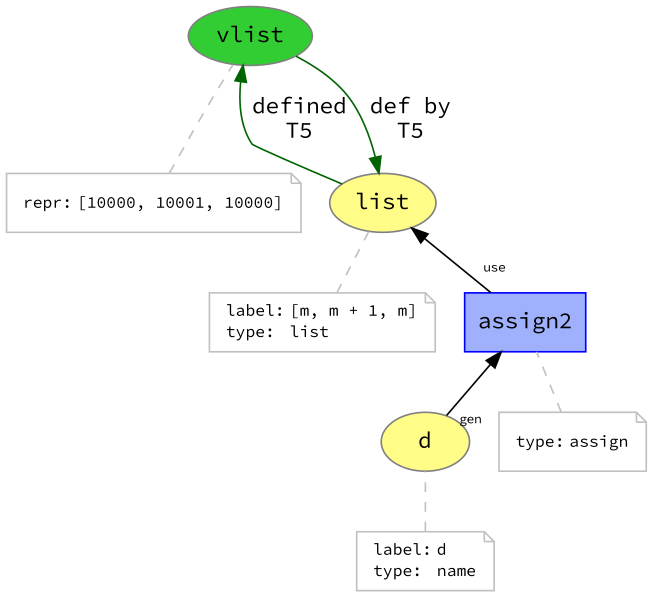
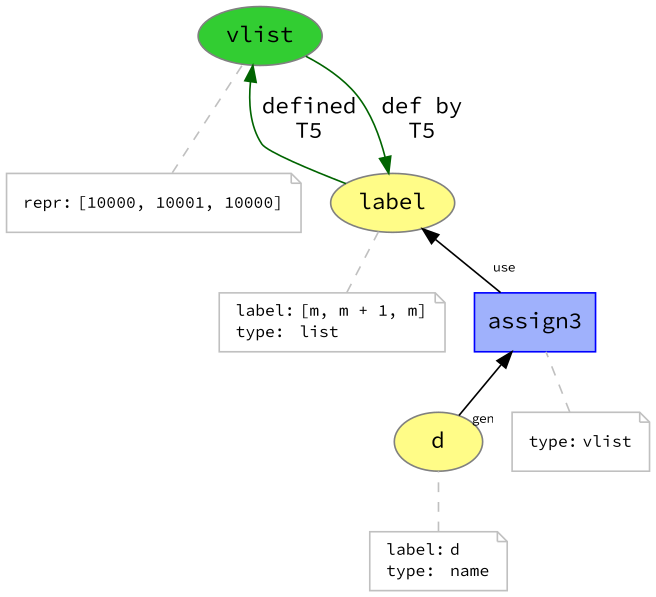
(383, 203) -> (393, 203)
(525, 322) -> (535, 322)
(600, 442) -> (608, 442)
